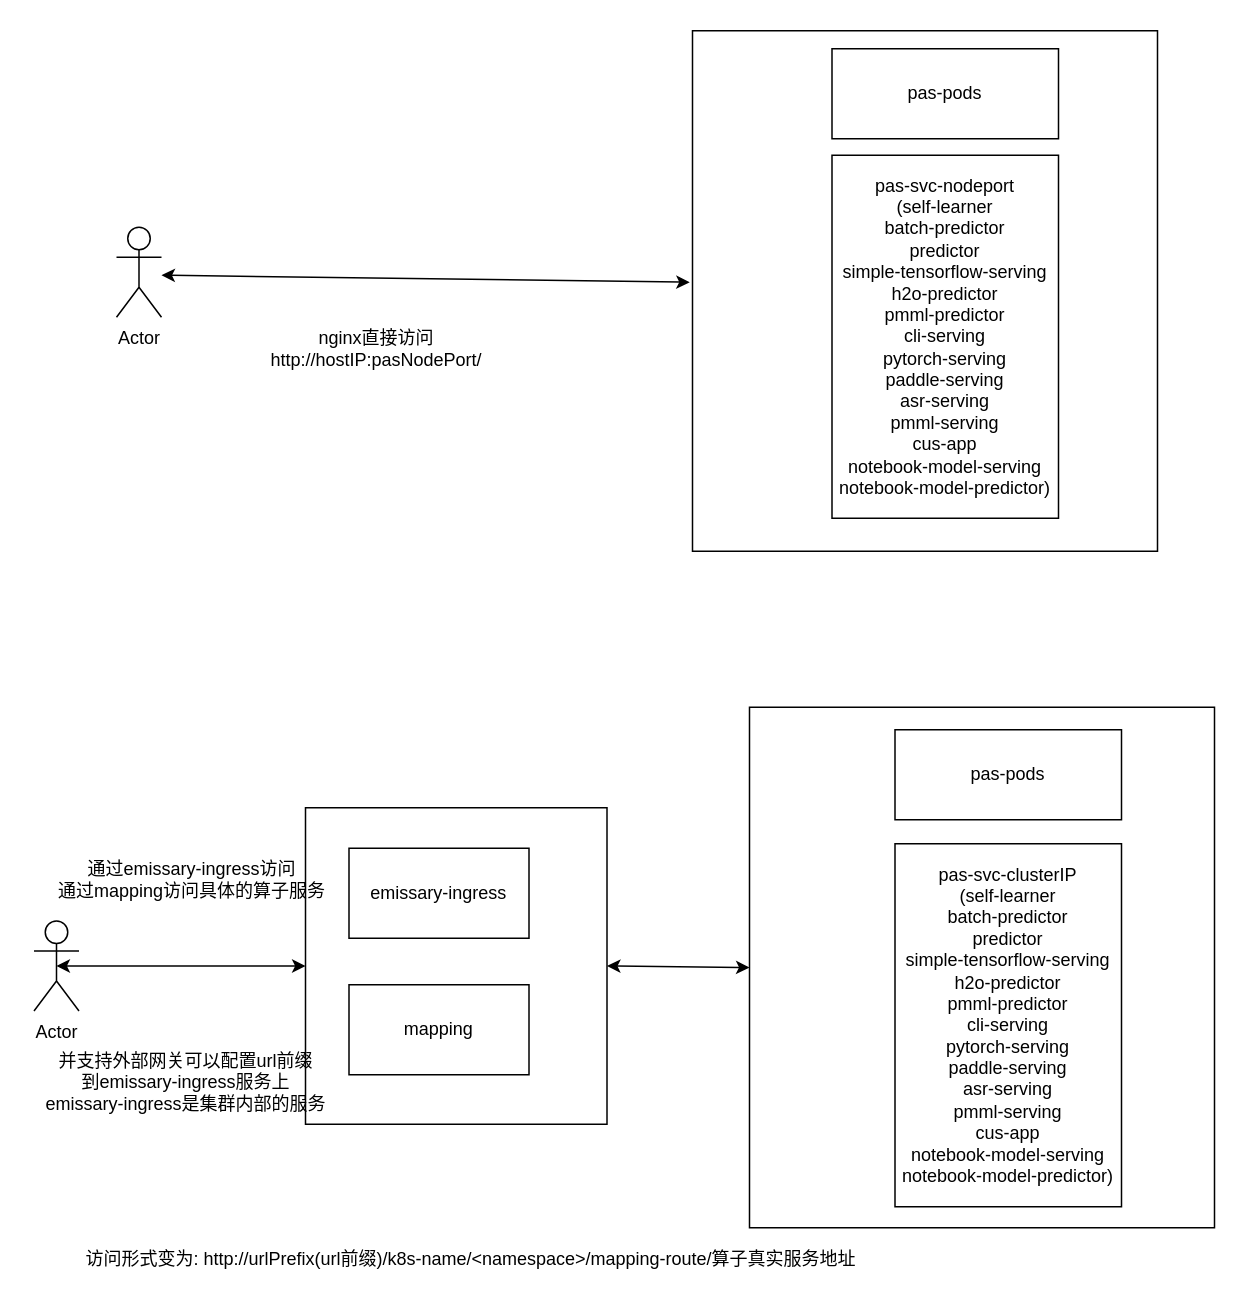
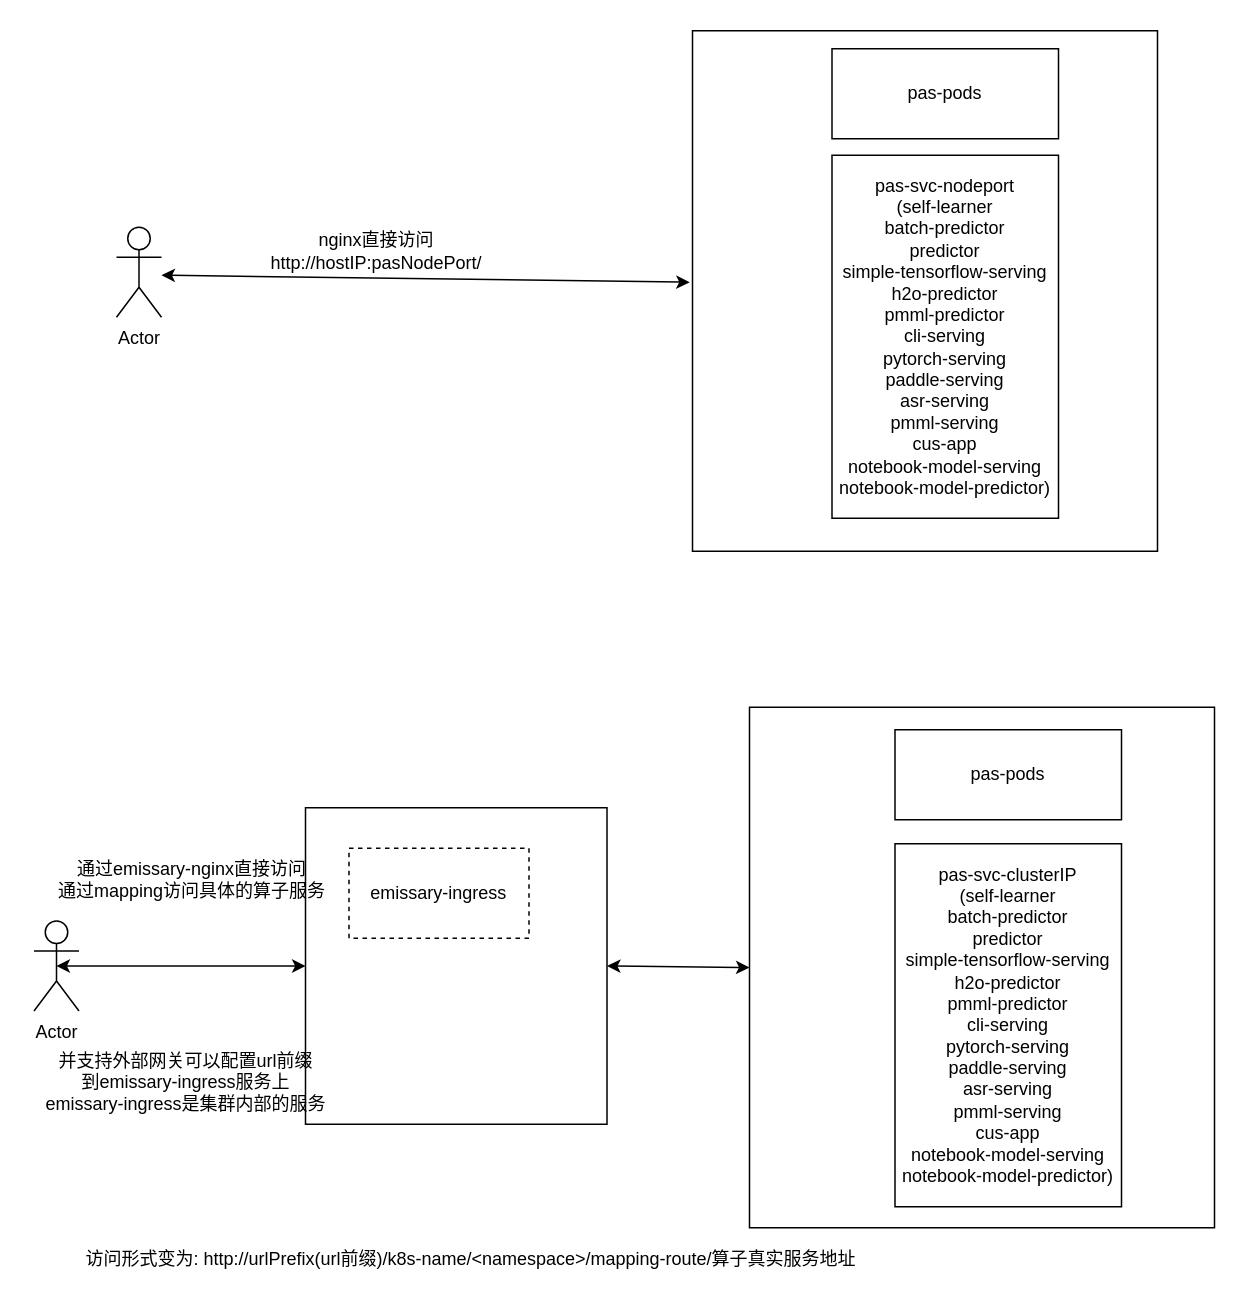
(375, 348) -> (375, 251)
(192, 880) -> (192, 880)
(439, 893) -> (439, 893)
(439, 1030) -> none
